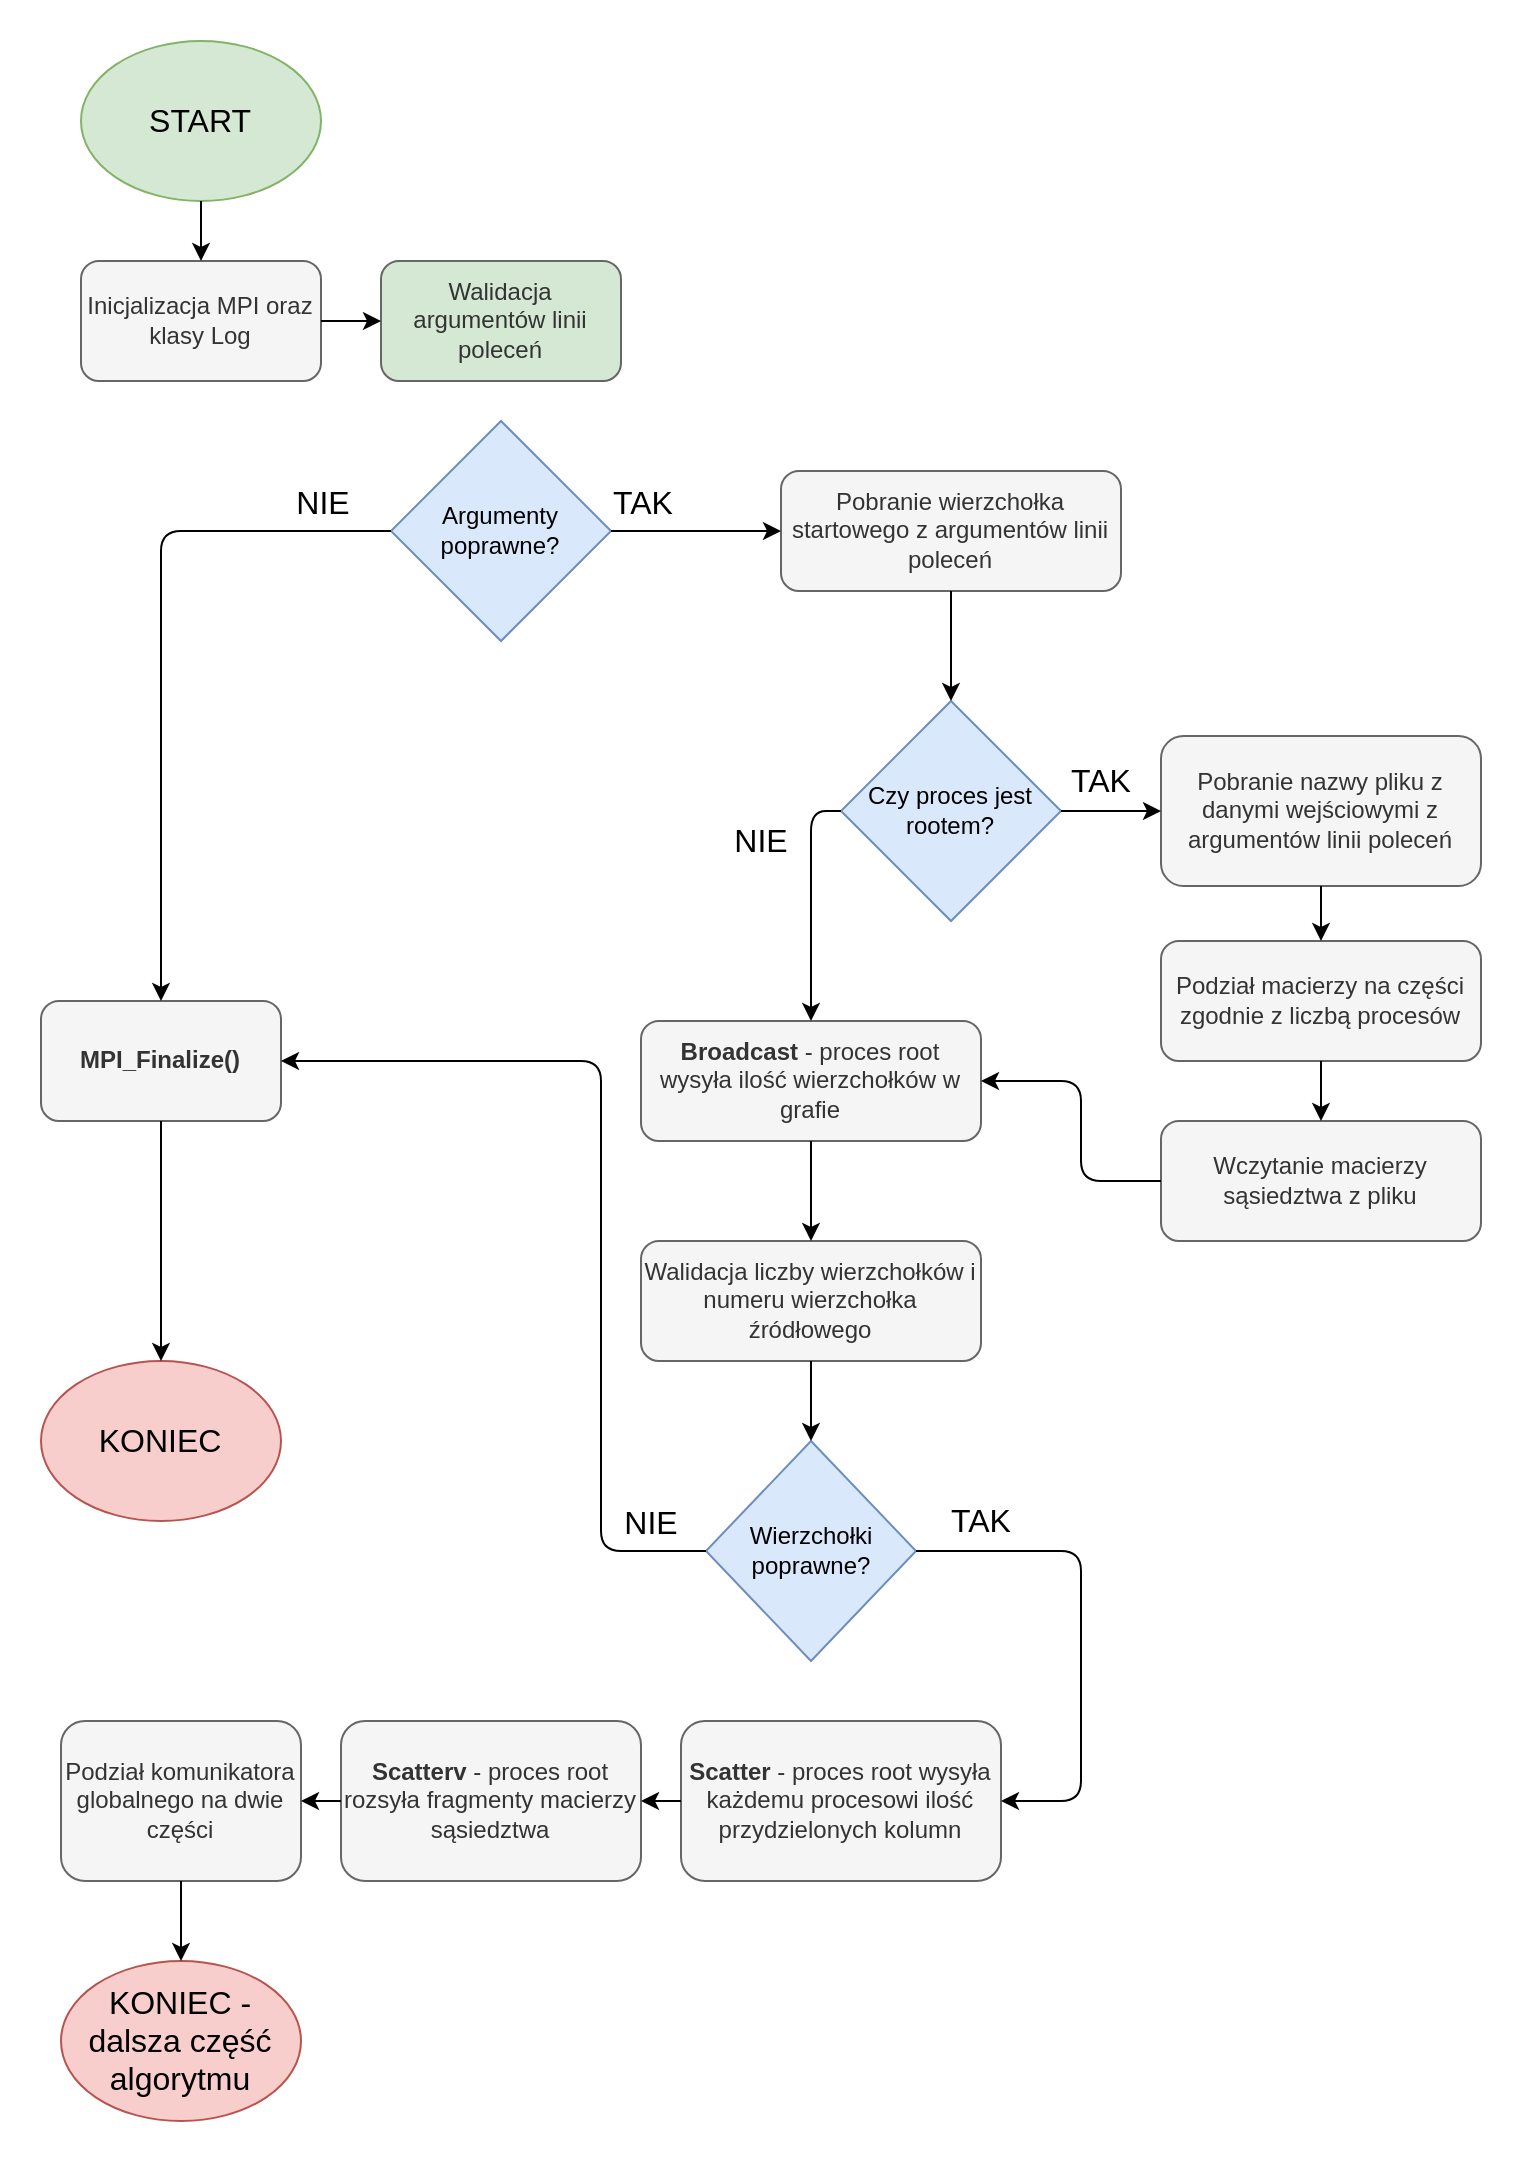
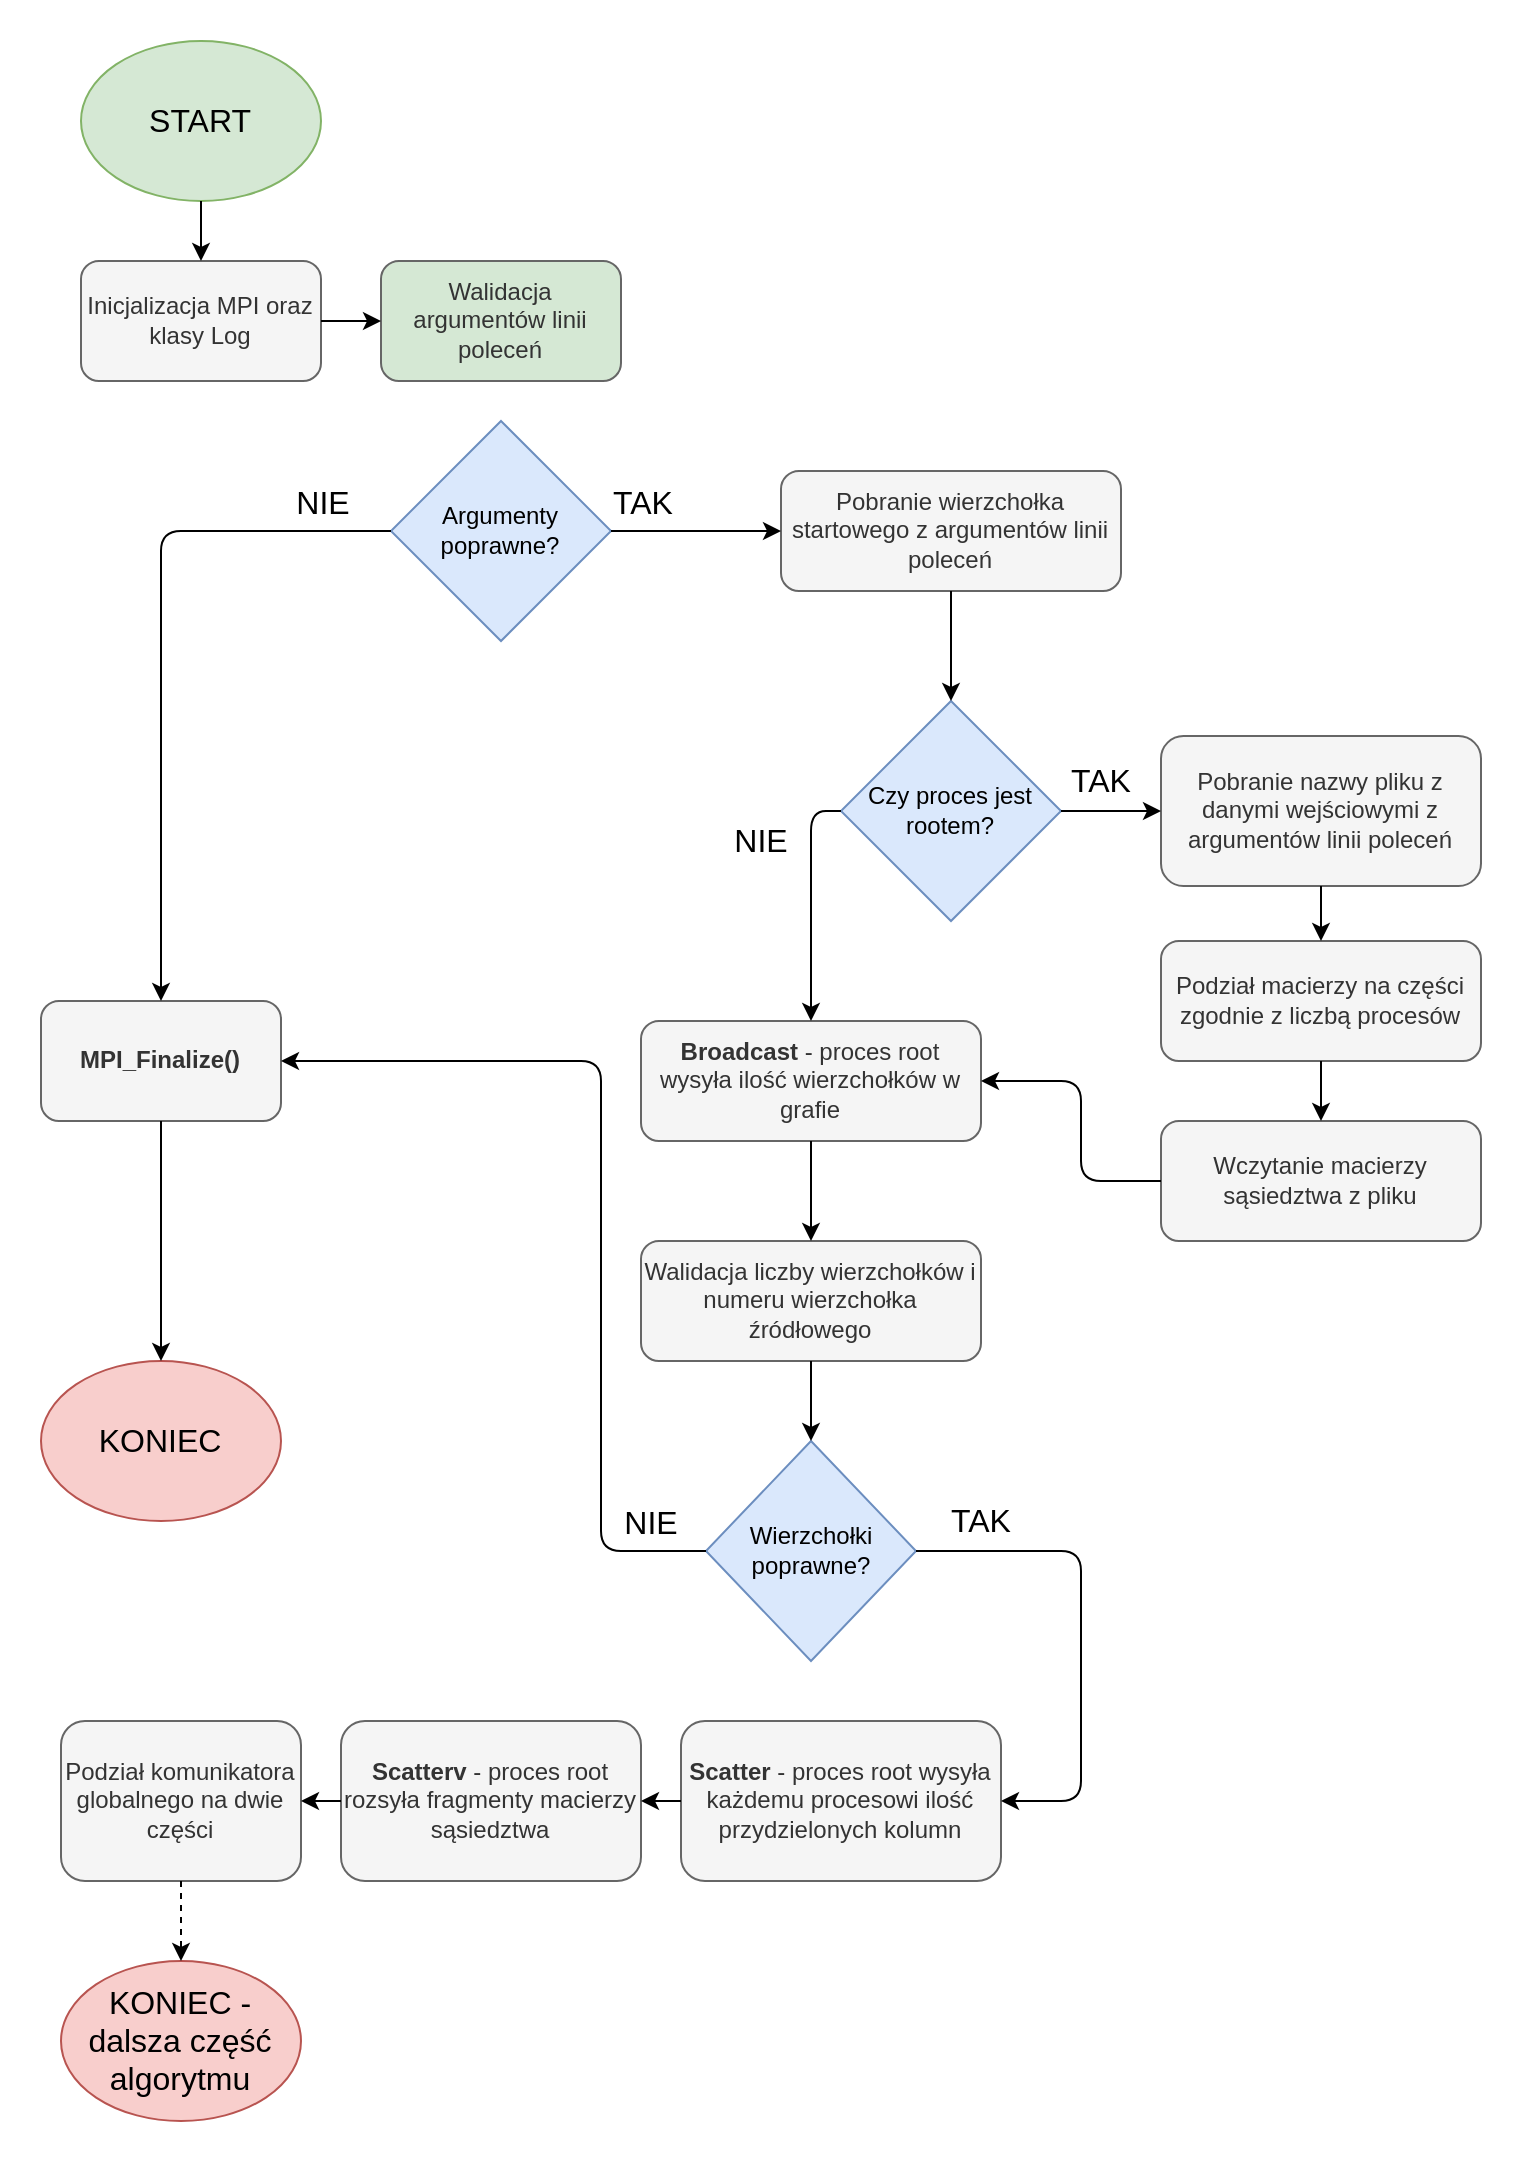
(181, 1913) -> (181, 1913)
